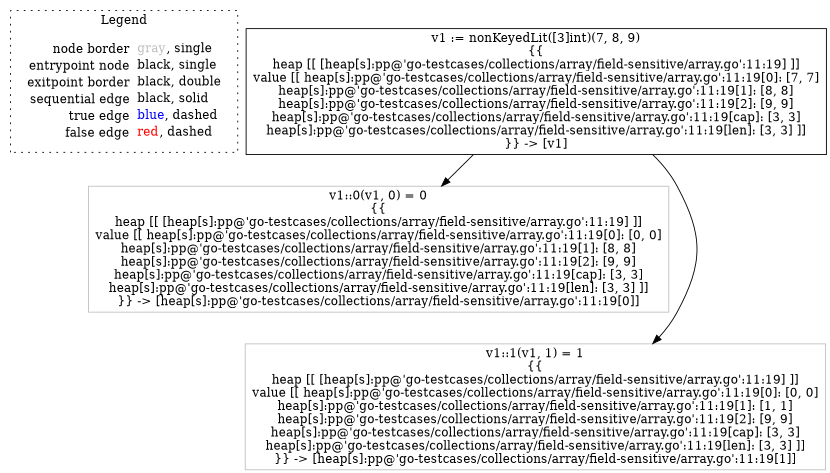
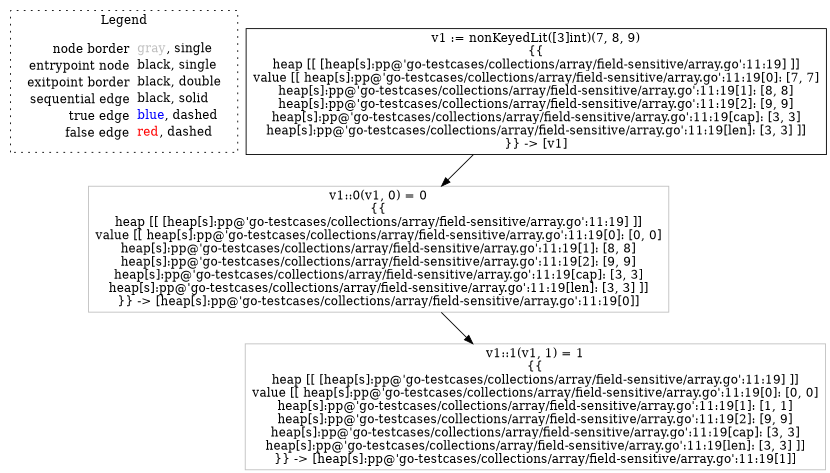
(697, 245) -> (454, 325)
